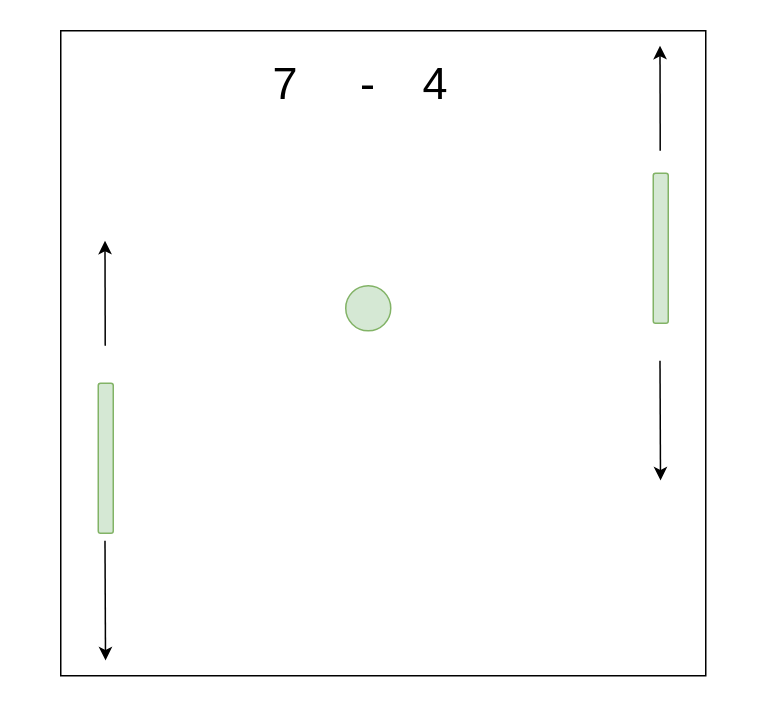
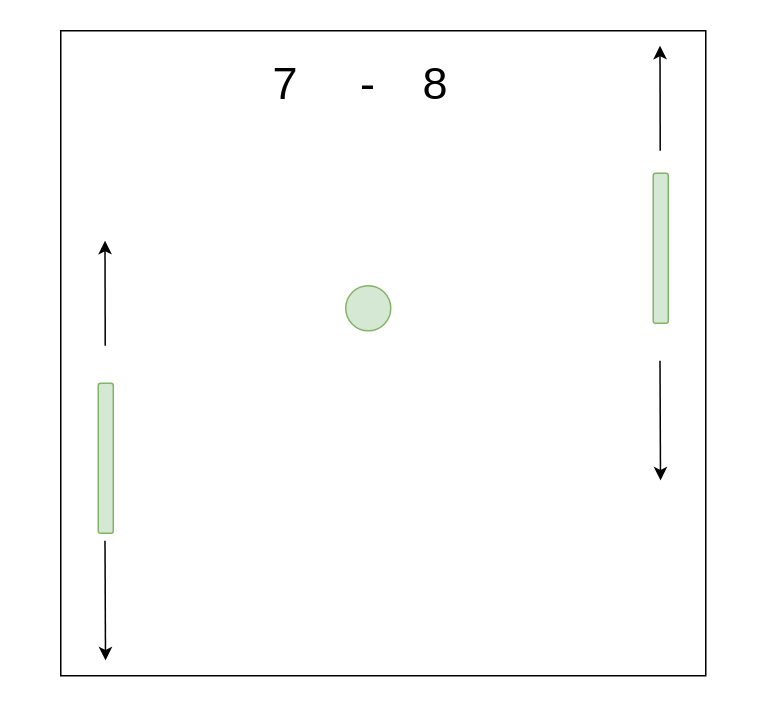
(436, 83) -> (436, 83)
